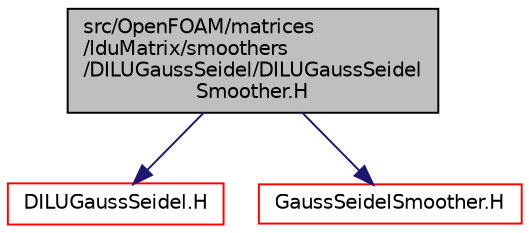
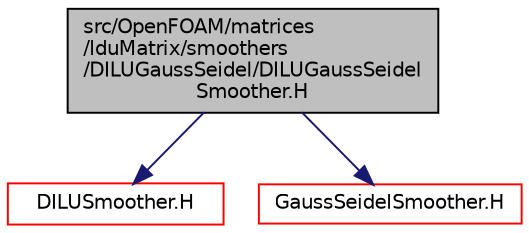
(116, 204) -> (116, 204)
